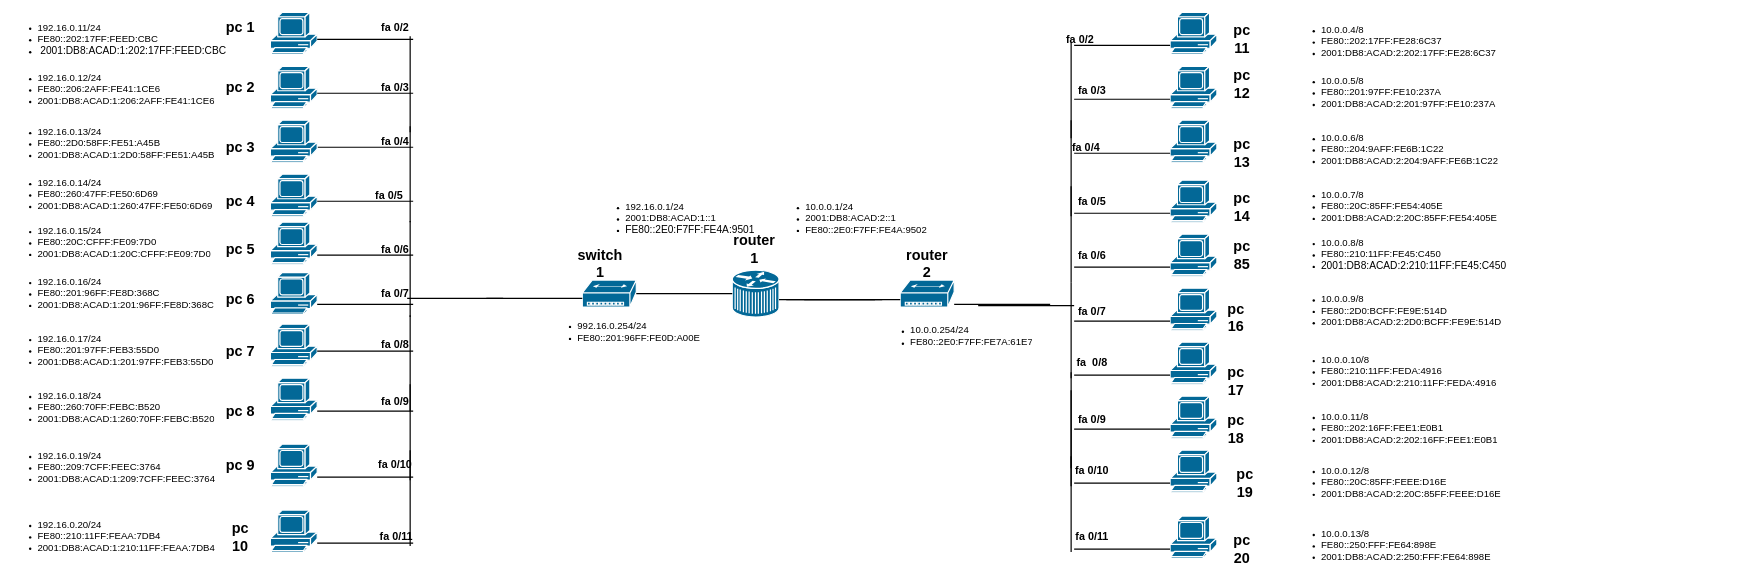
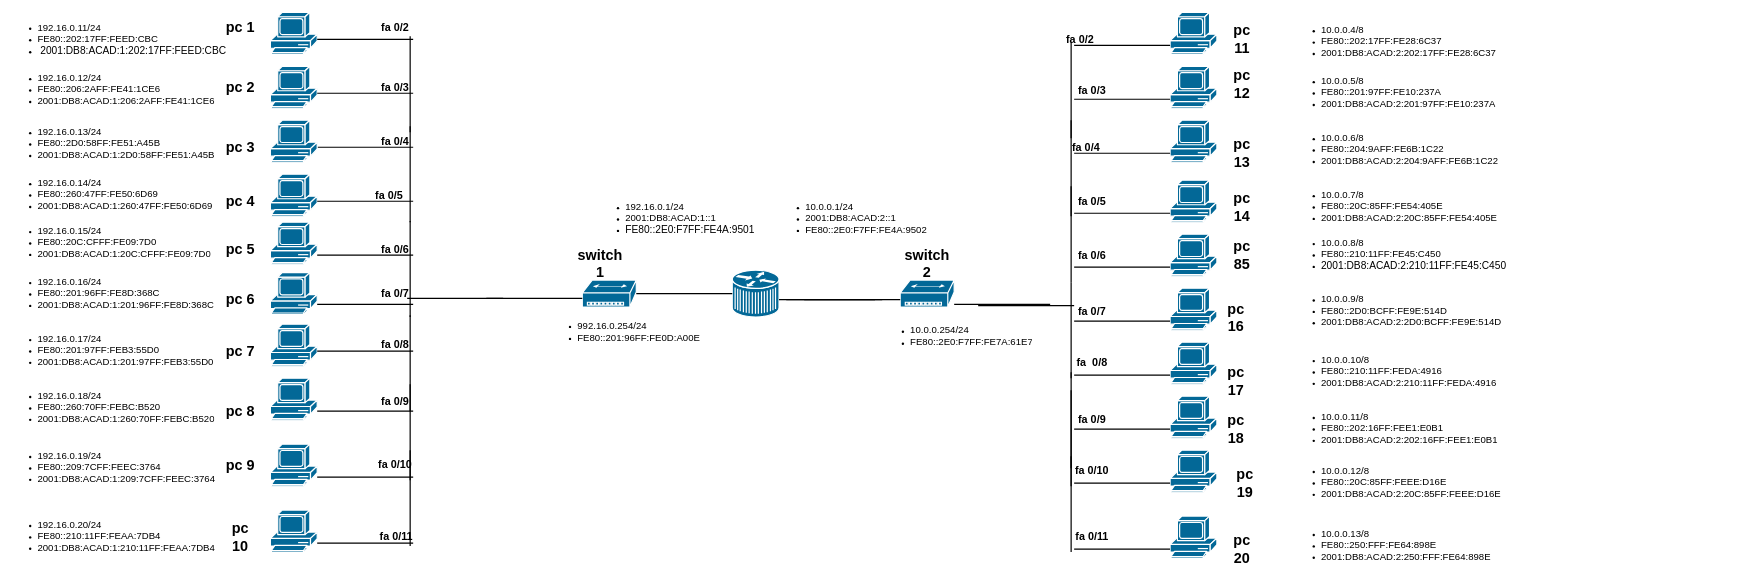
(755, 249) -> none
(927, 264) -> (927, 264)
